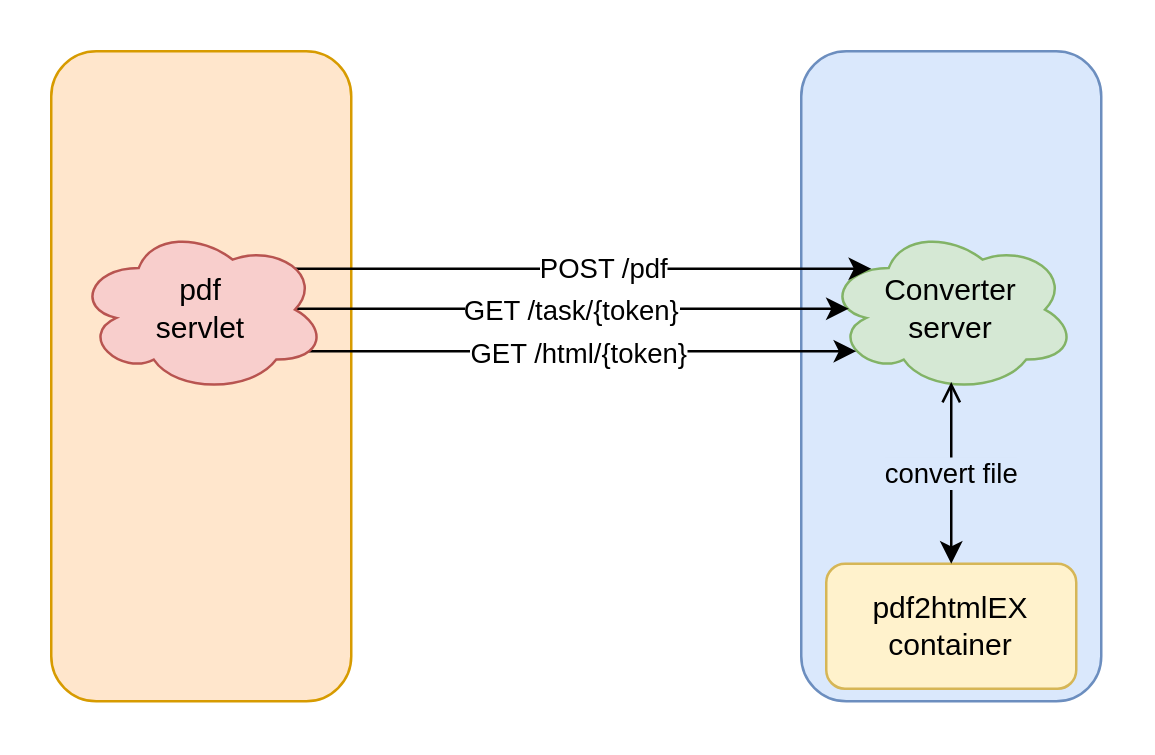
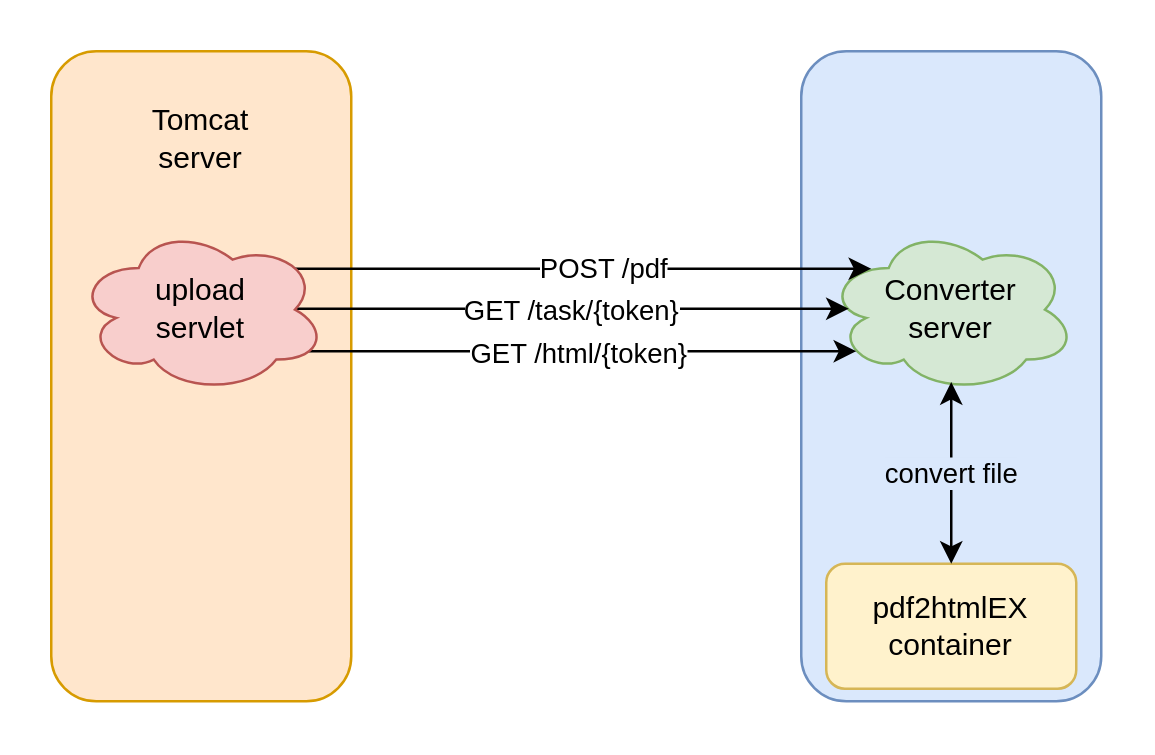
none -> (201, 139)
(201, 309) -> (201, 309)
(951, 395) -> (951, 400)
